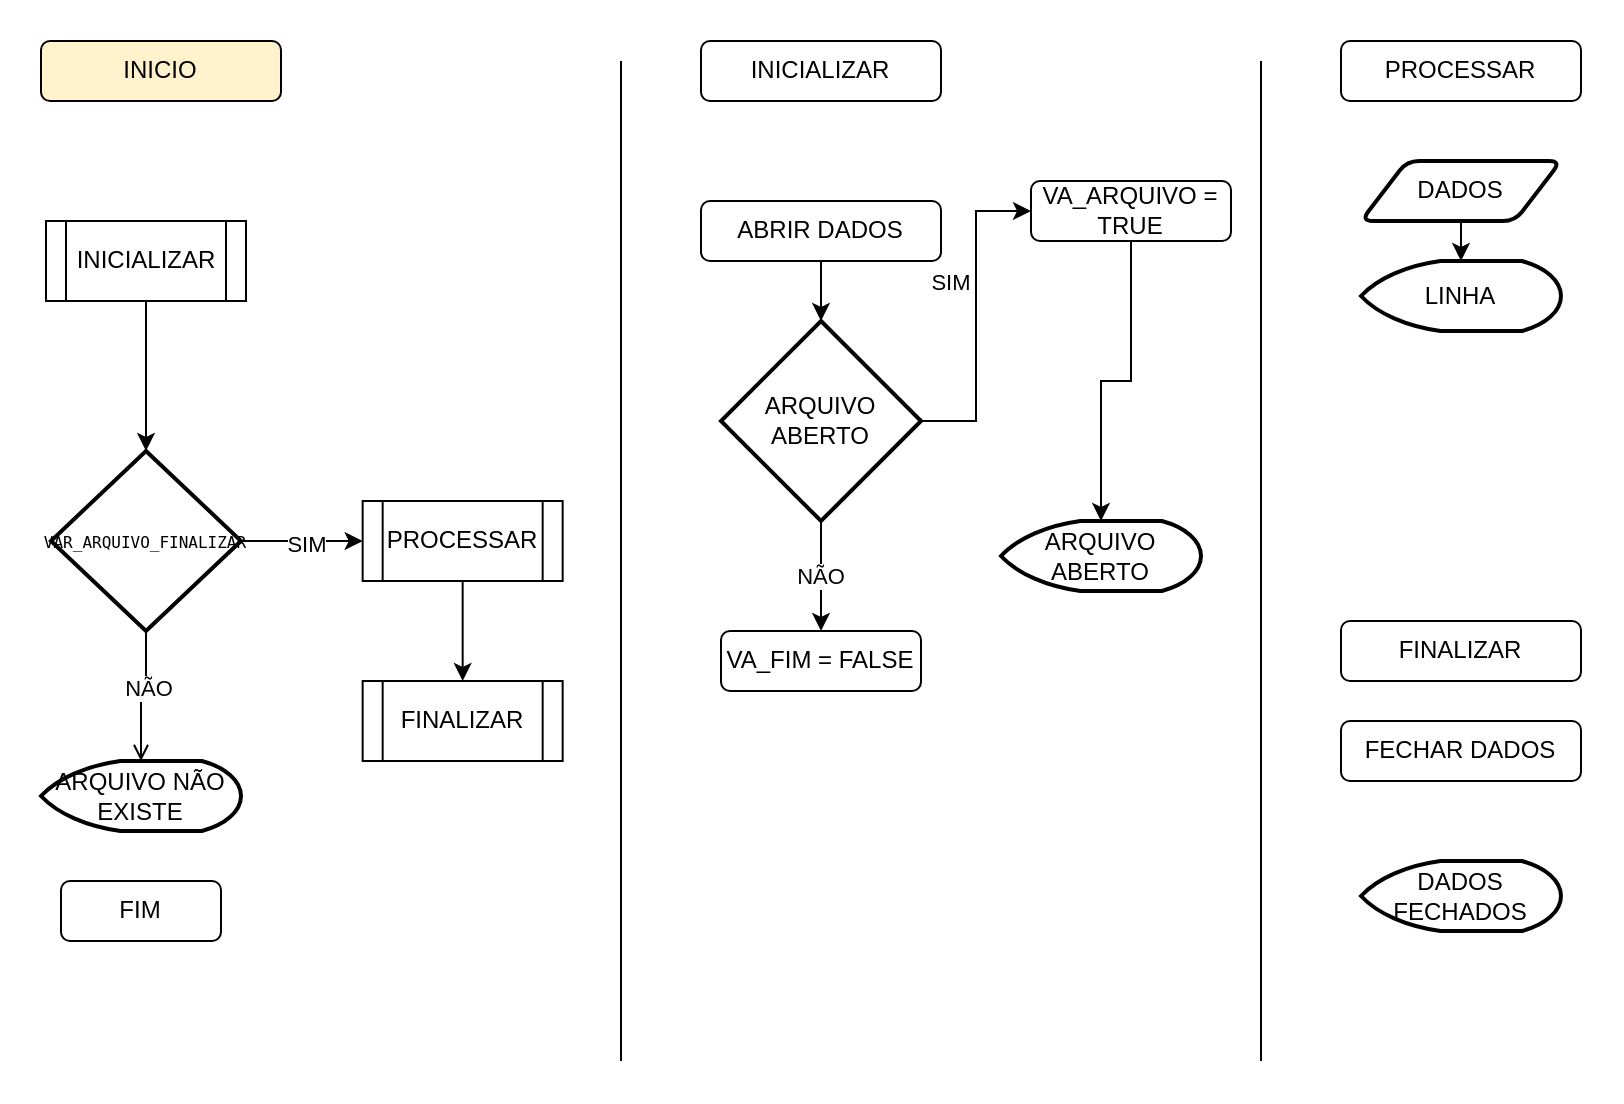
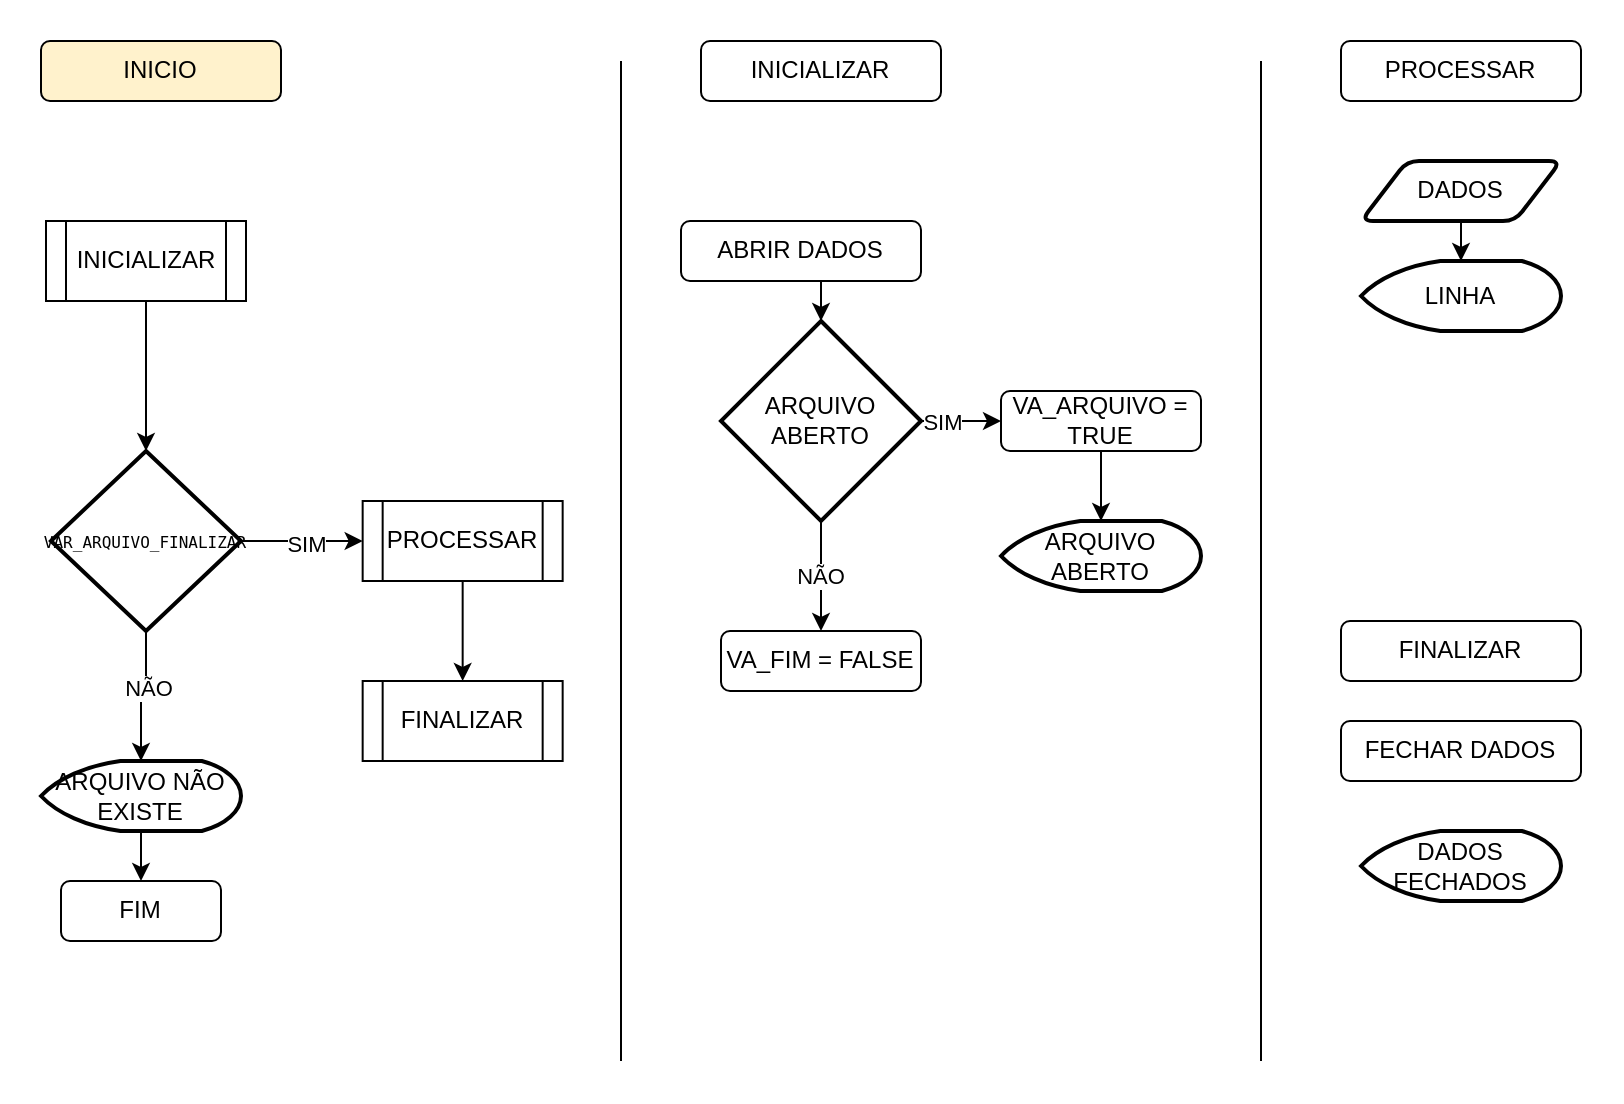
(1131, 211) -> (1101, 421)
(821, 231) -> (801, 251)
(141, 748) -> (141, 746)
none -> (141, 863)
(1461, 896) -> (1461, 866)
